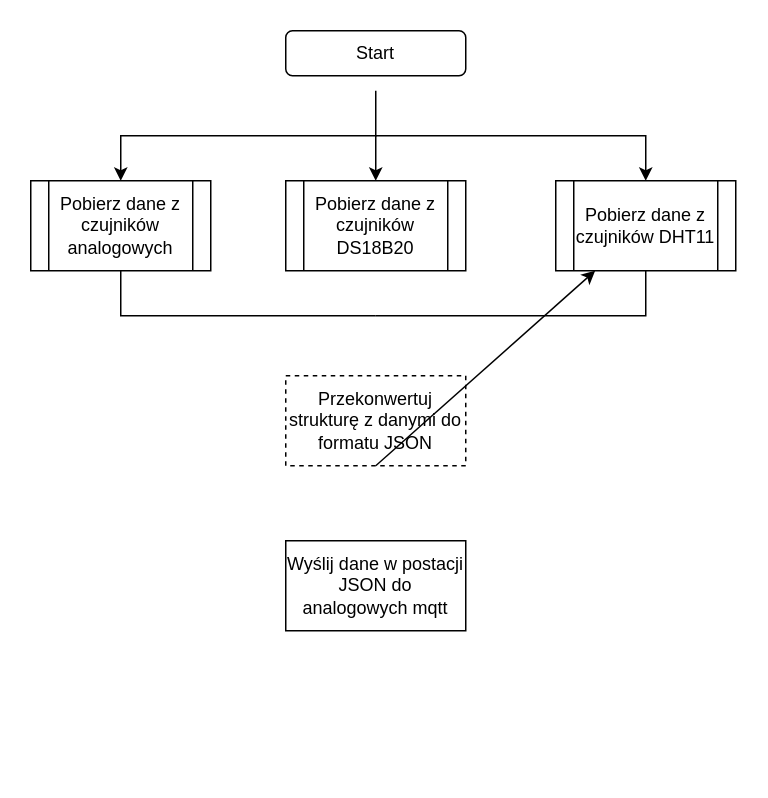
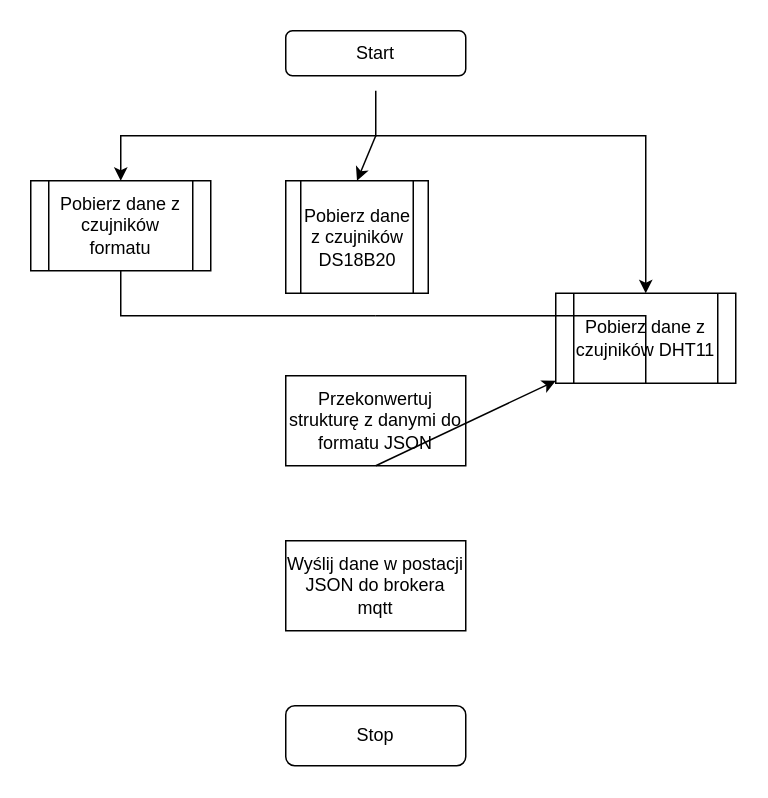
(121, 226) -> (121, 226)
(376, 226) -> (357, 237)
(646, 226) -> (646, 338)
(376, 421) -> (376, 421)
(376, 586) -> (376, 586)
none -> (376, 736)
